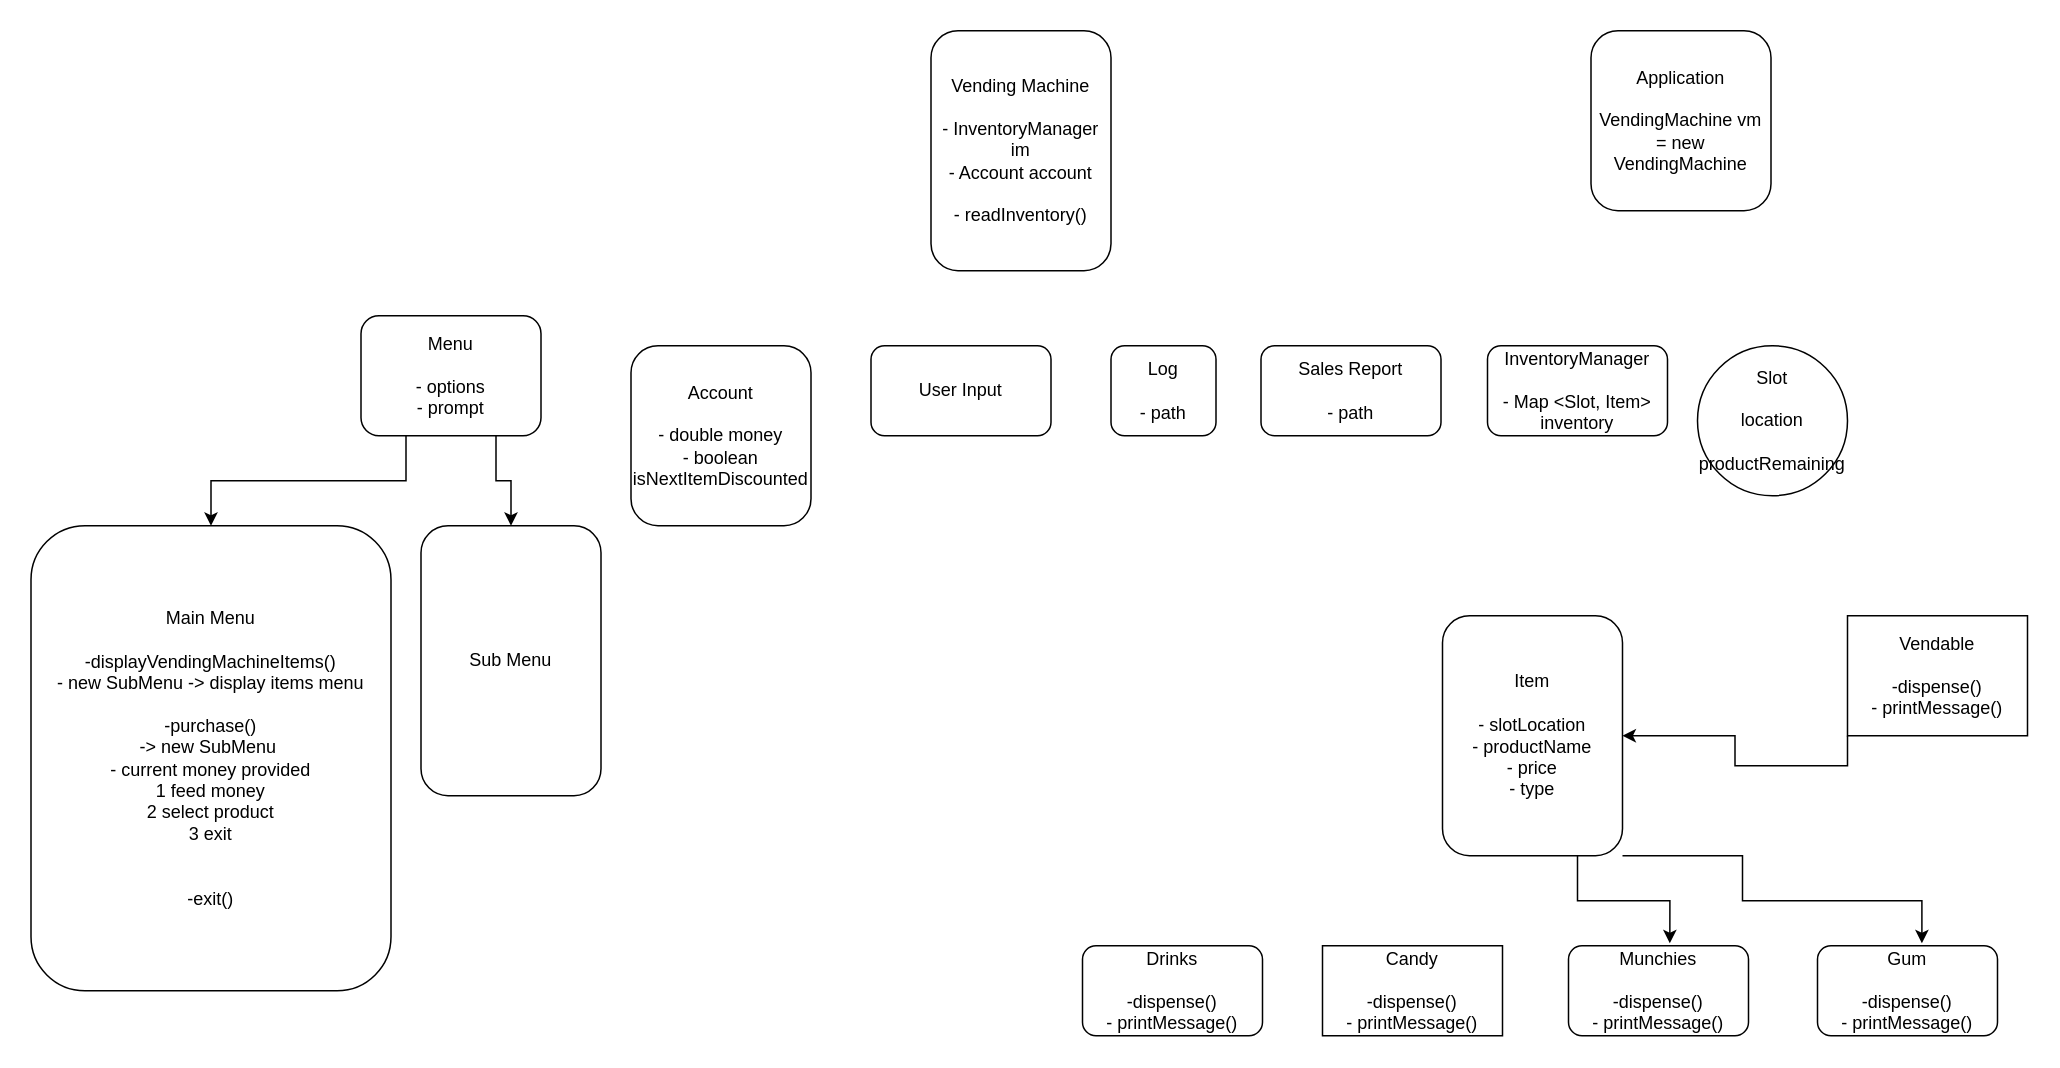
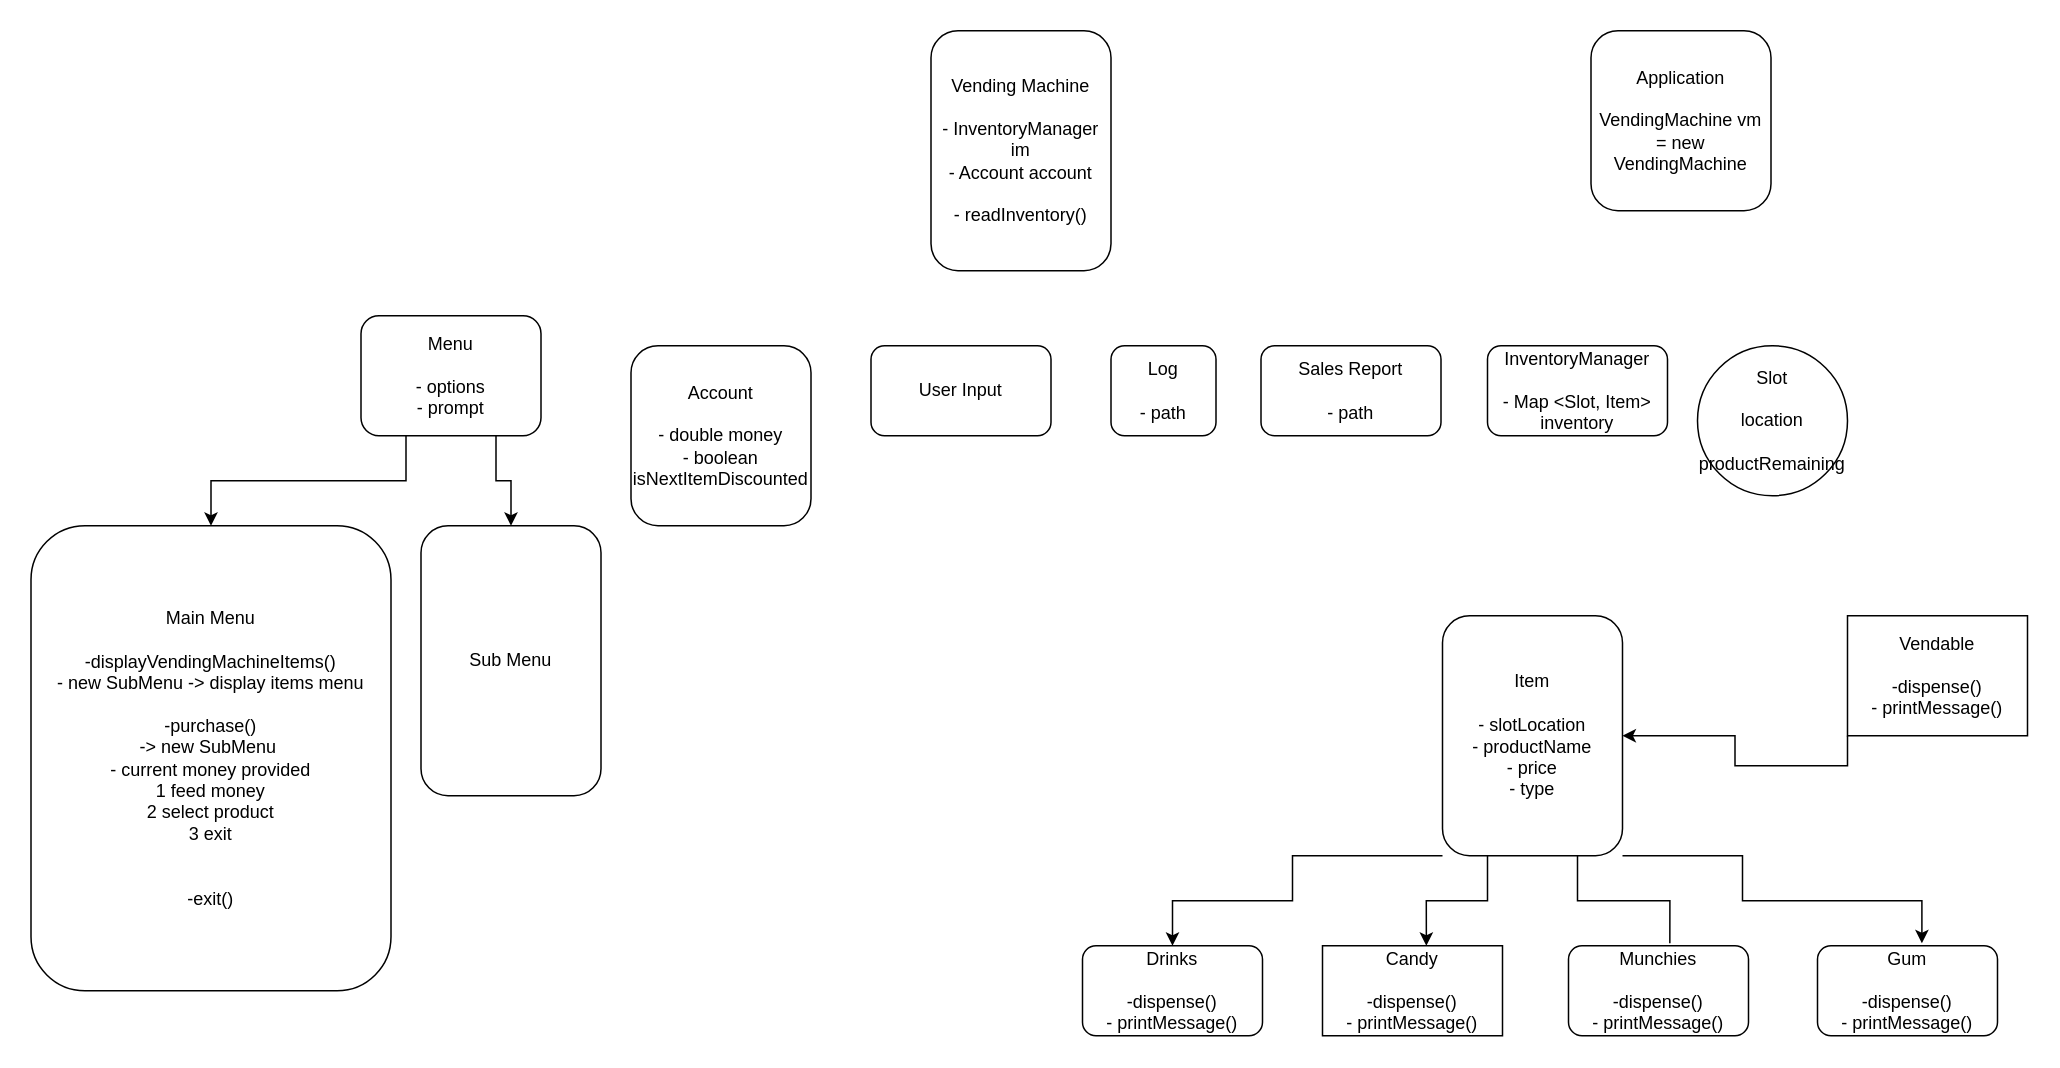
none -> (1292, 881)
none -> (1462, 901)
(1670, 932) -> (1670, 936)
